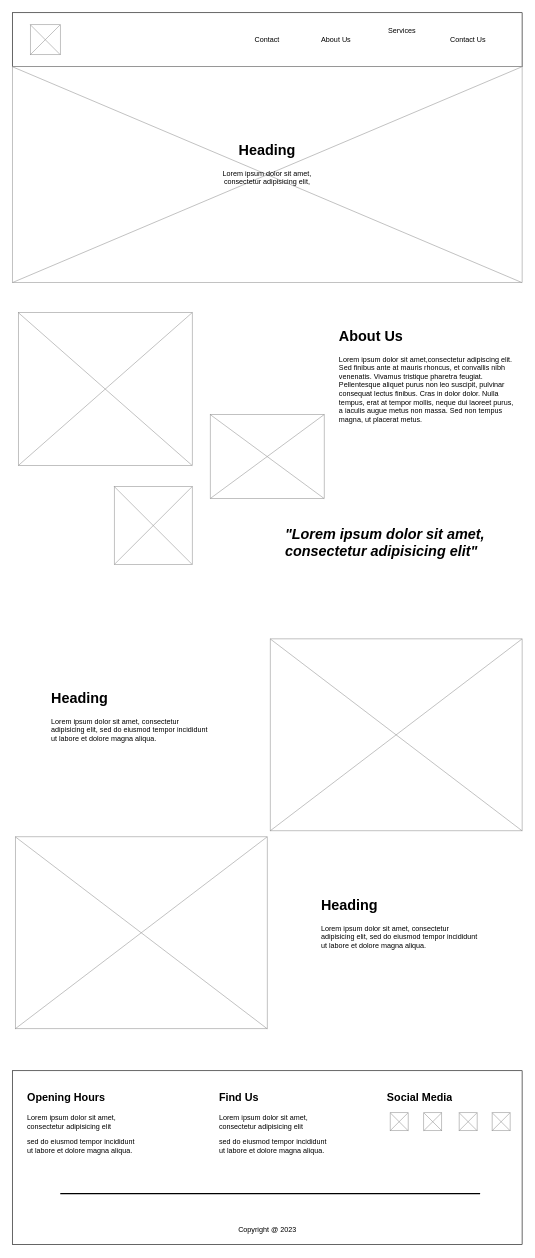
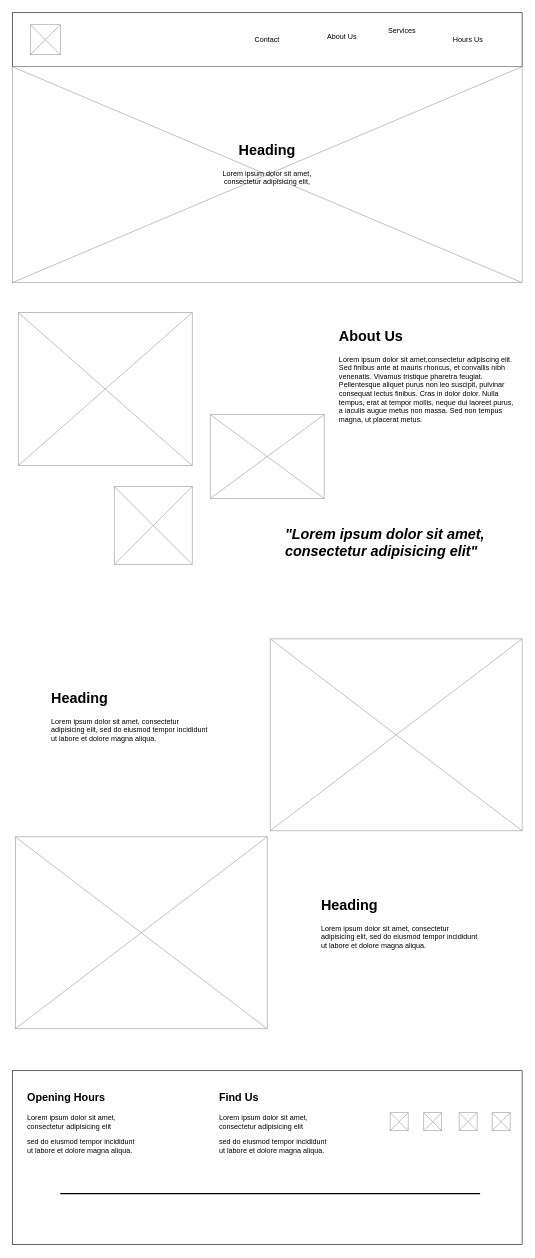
(336, 39) -> (342, 36)
(468, 39) -> (468, 39)
(441, 1101) -> none
(268, 1230) -> none
